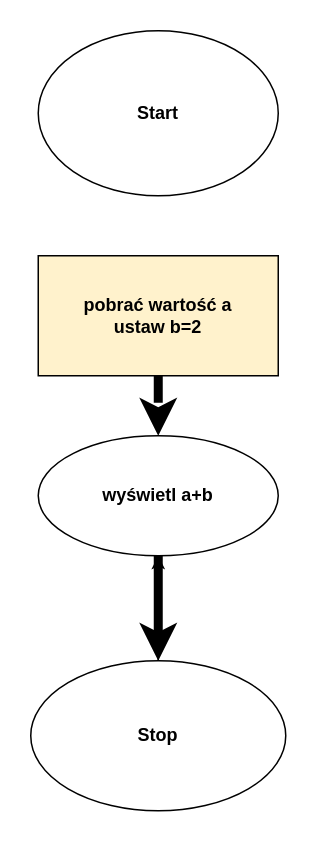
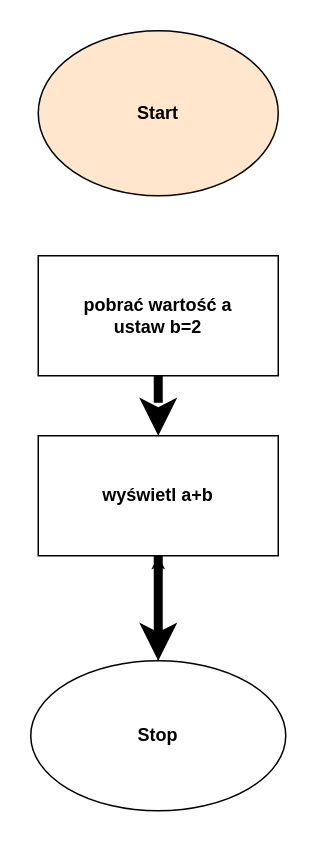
(158, 113) -> (158, 113)
(158, 316) -> (158, 316)
(158, 496) -> (158, 496)
